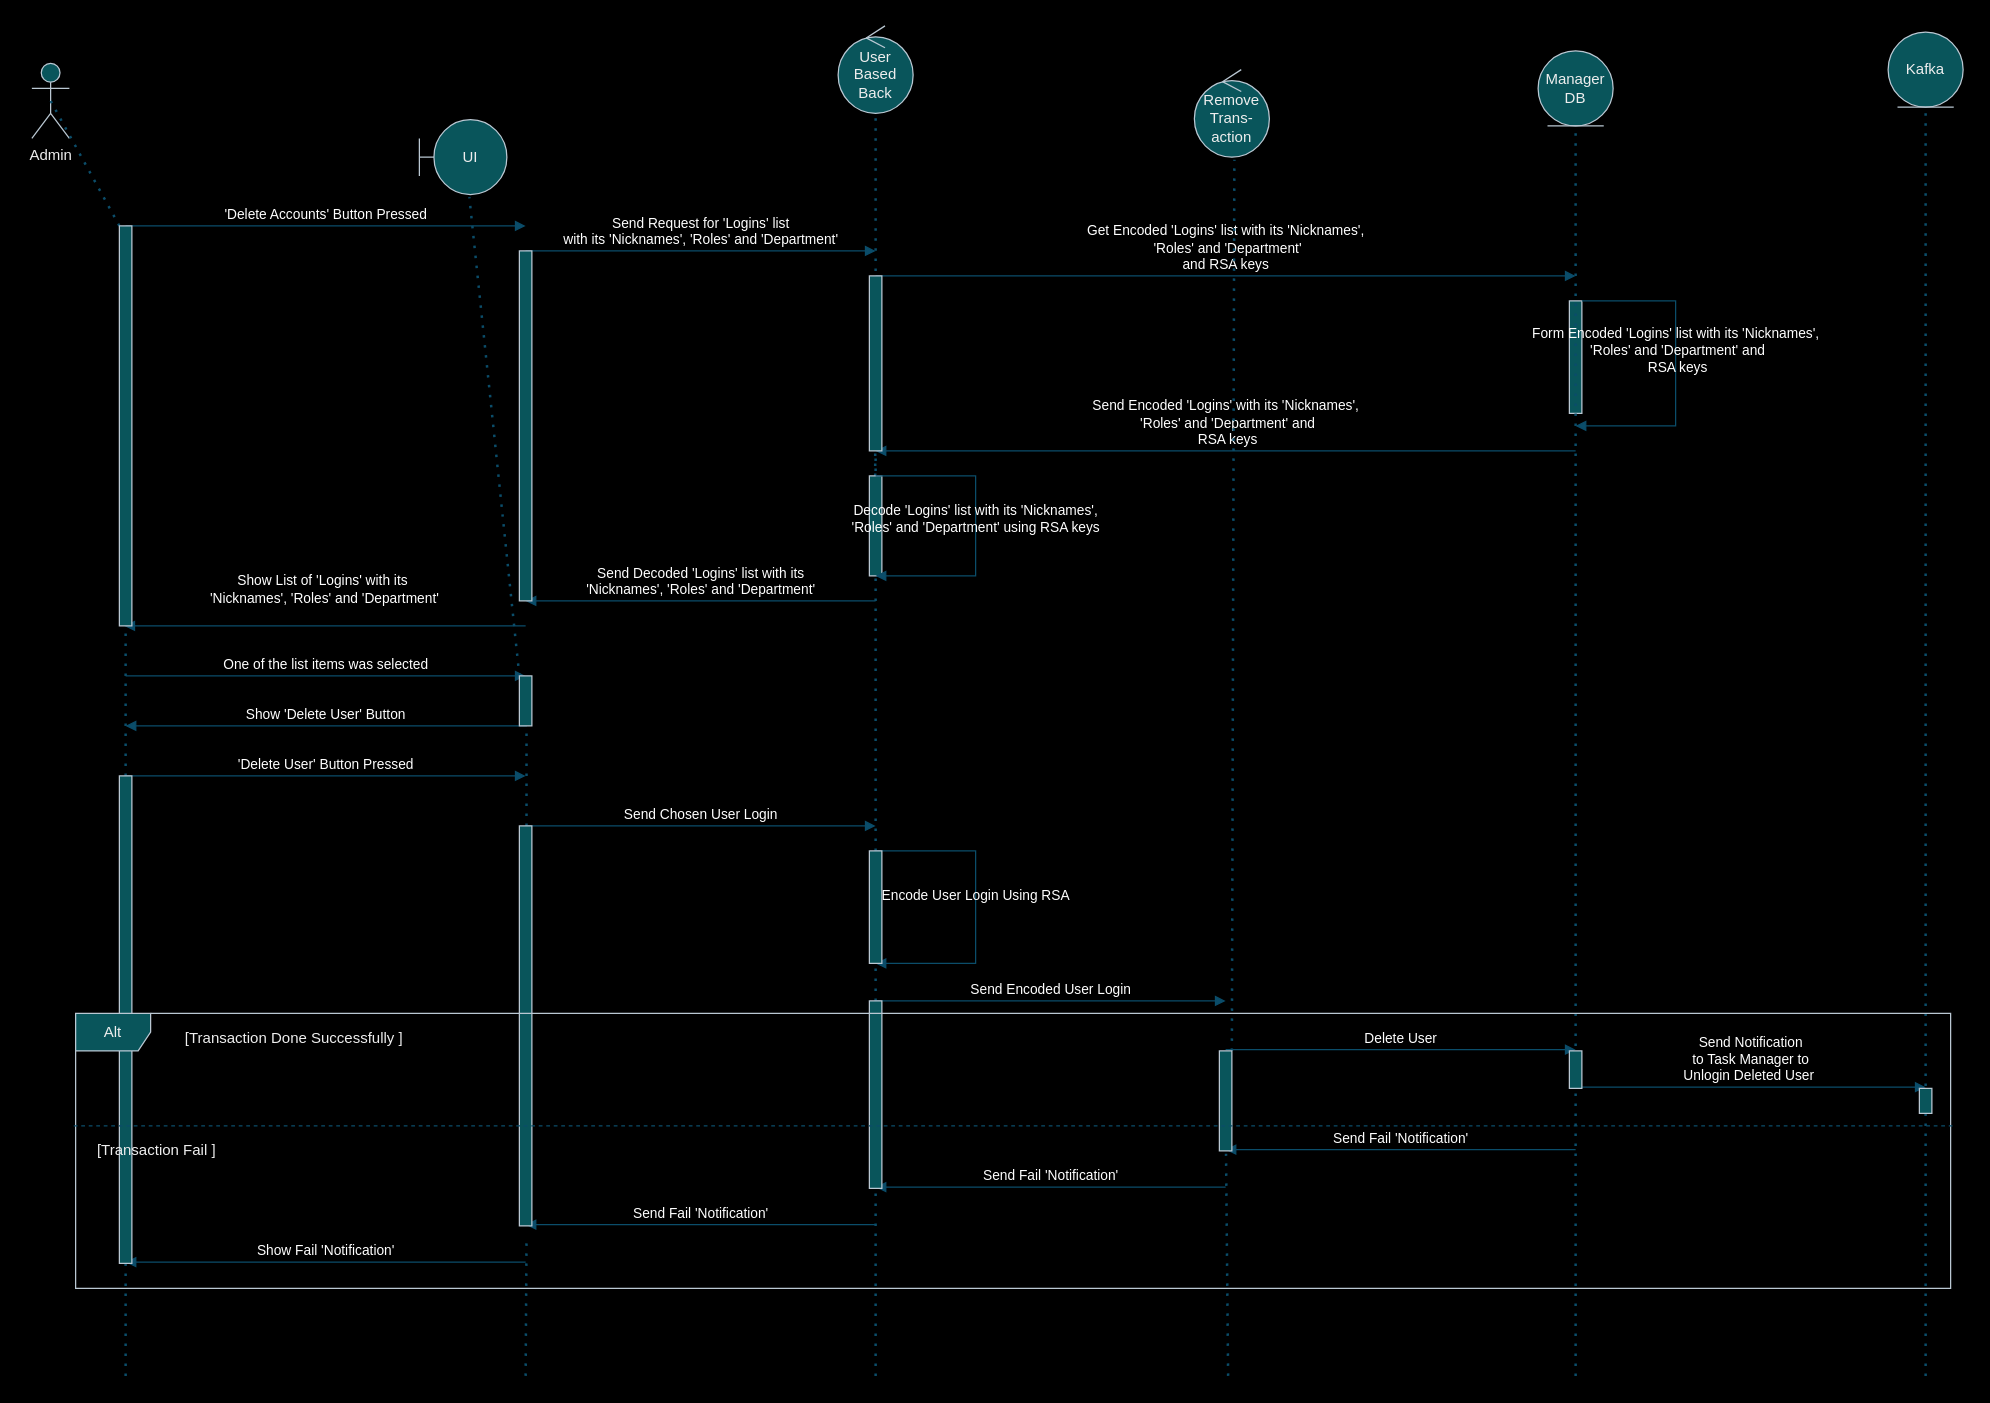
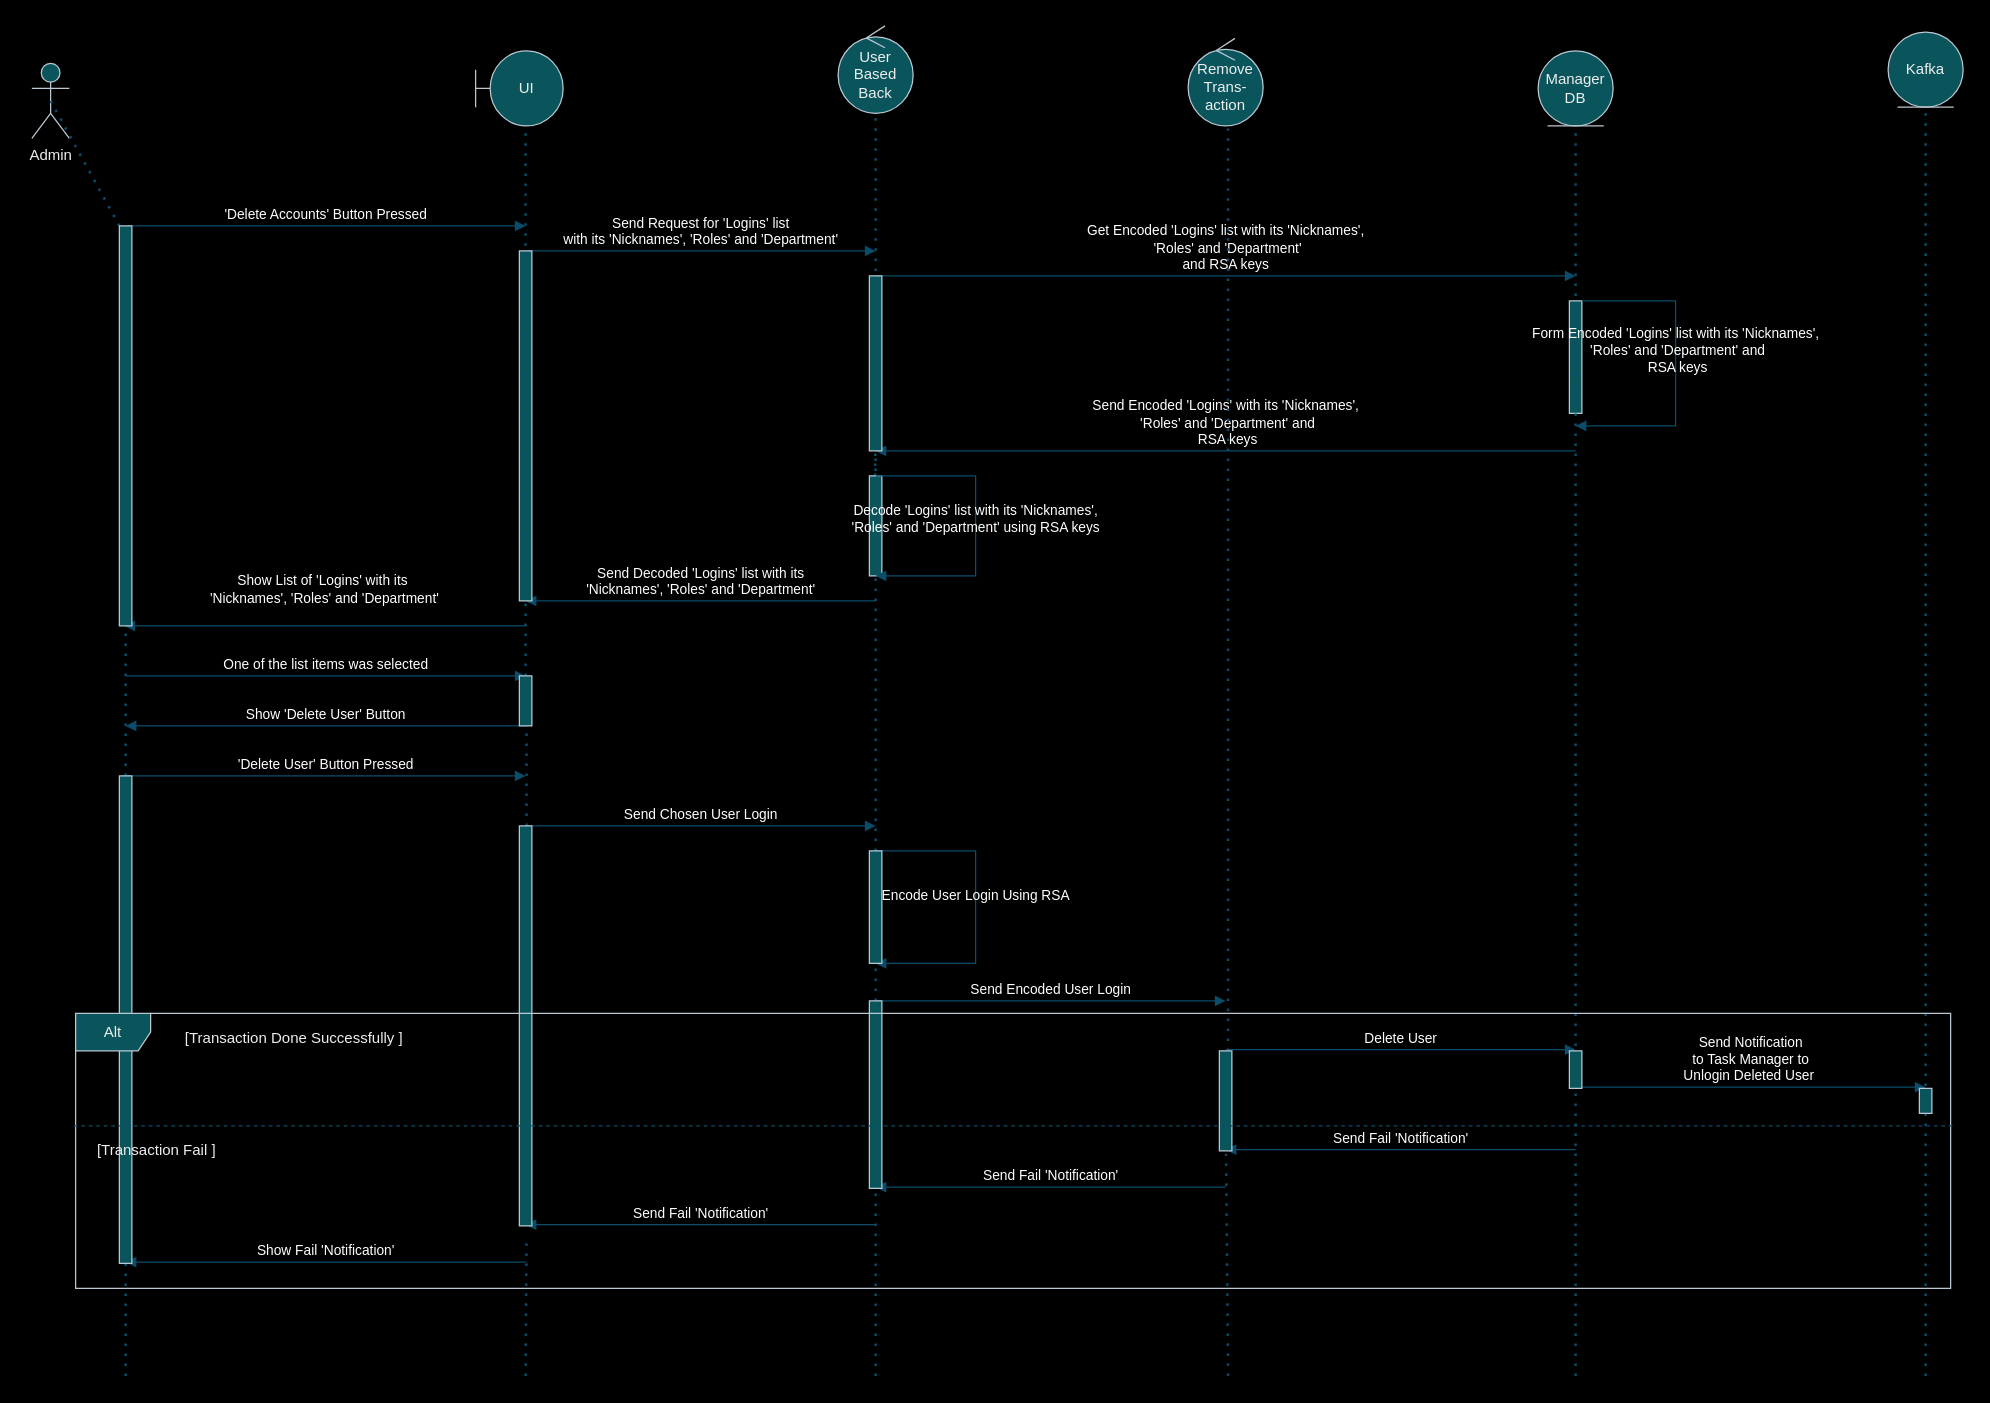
(1232, 113) -> (1226, 82)
(463, 157) -> (519, 88)
